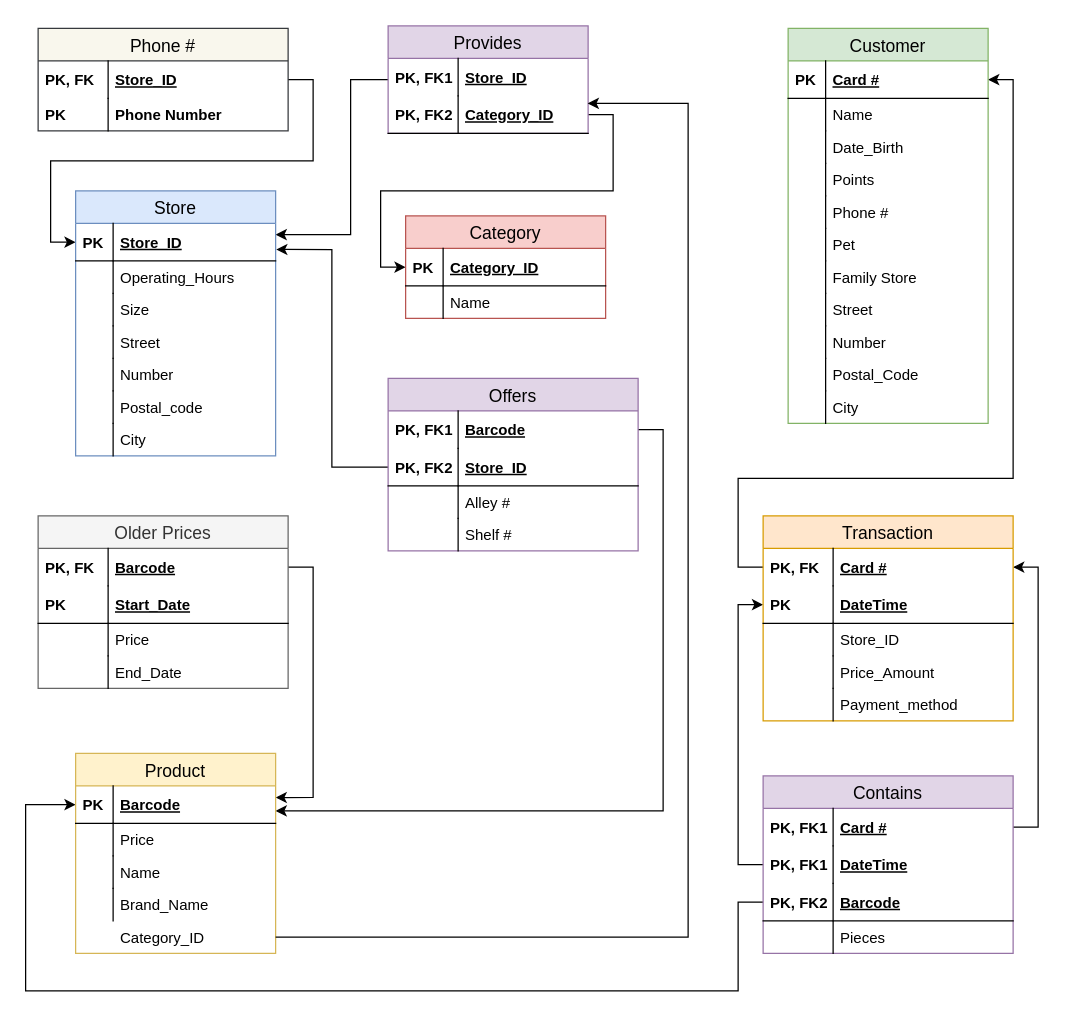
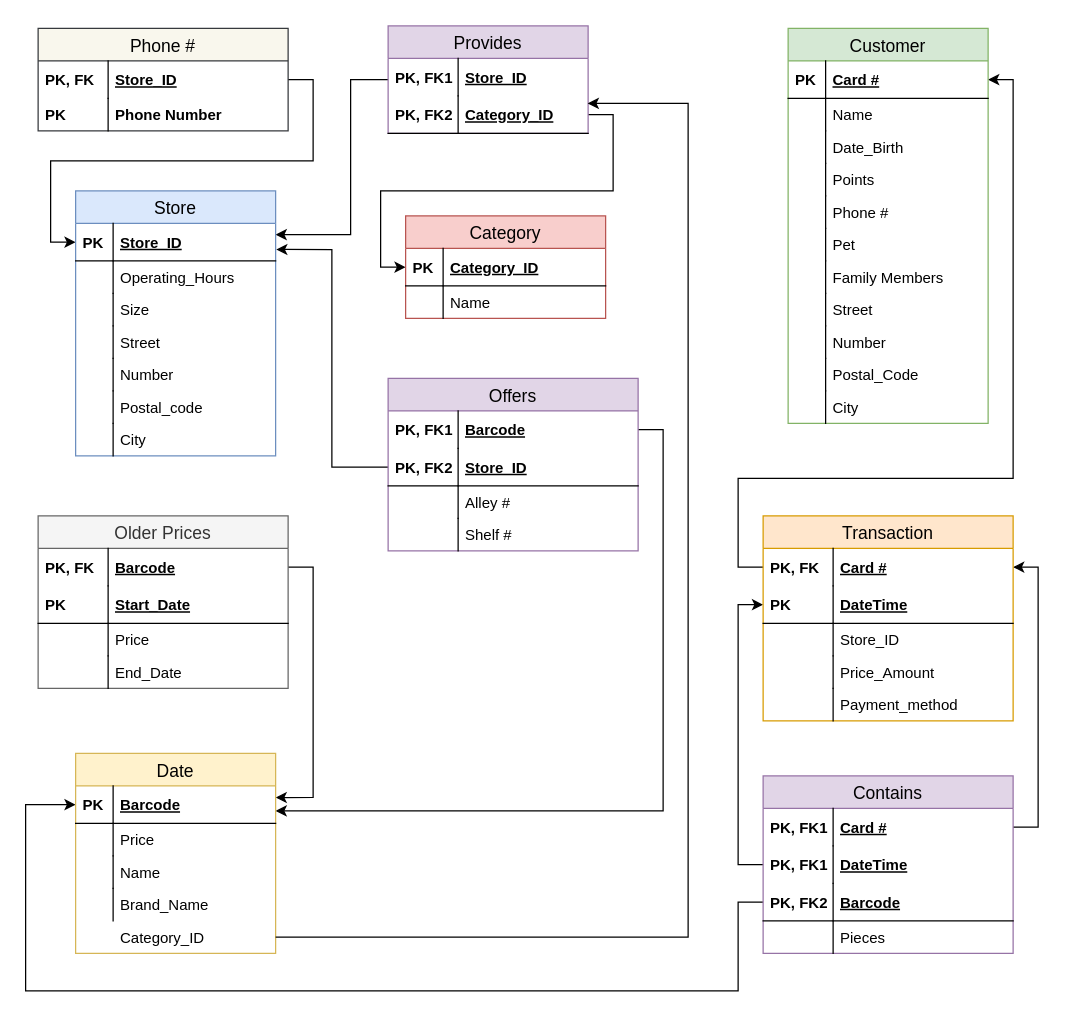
(877, 278) -> (885, 278)
(175, 770) -> (175, 770)
